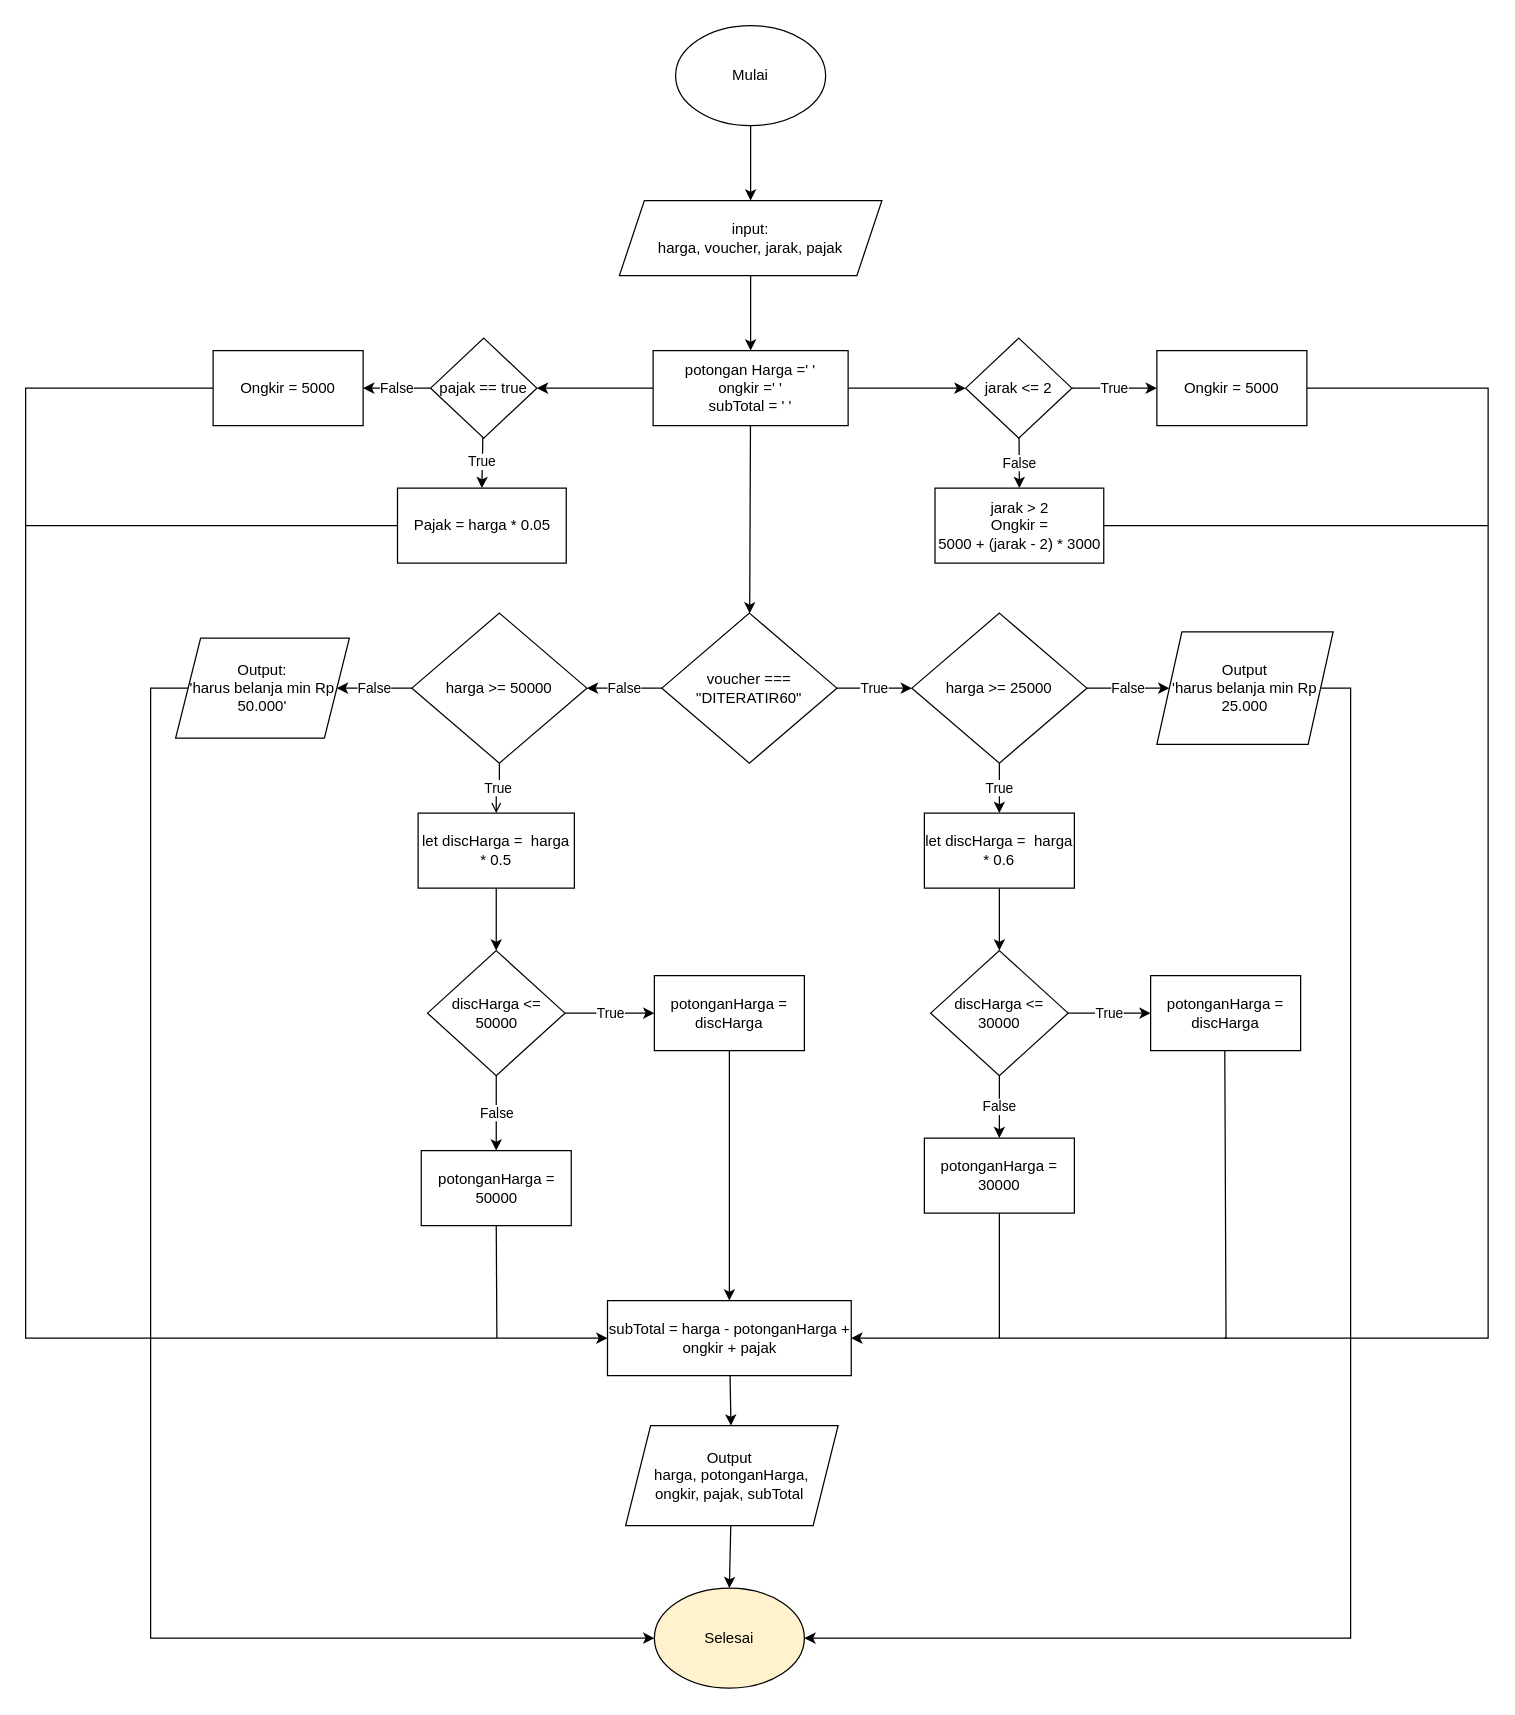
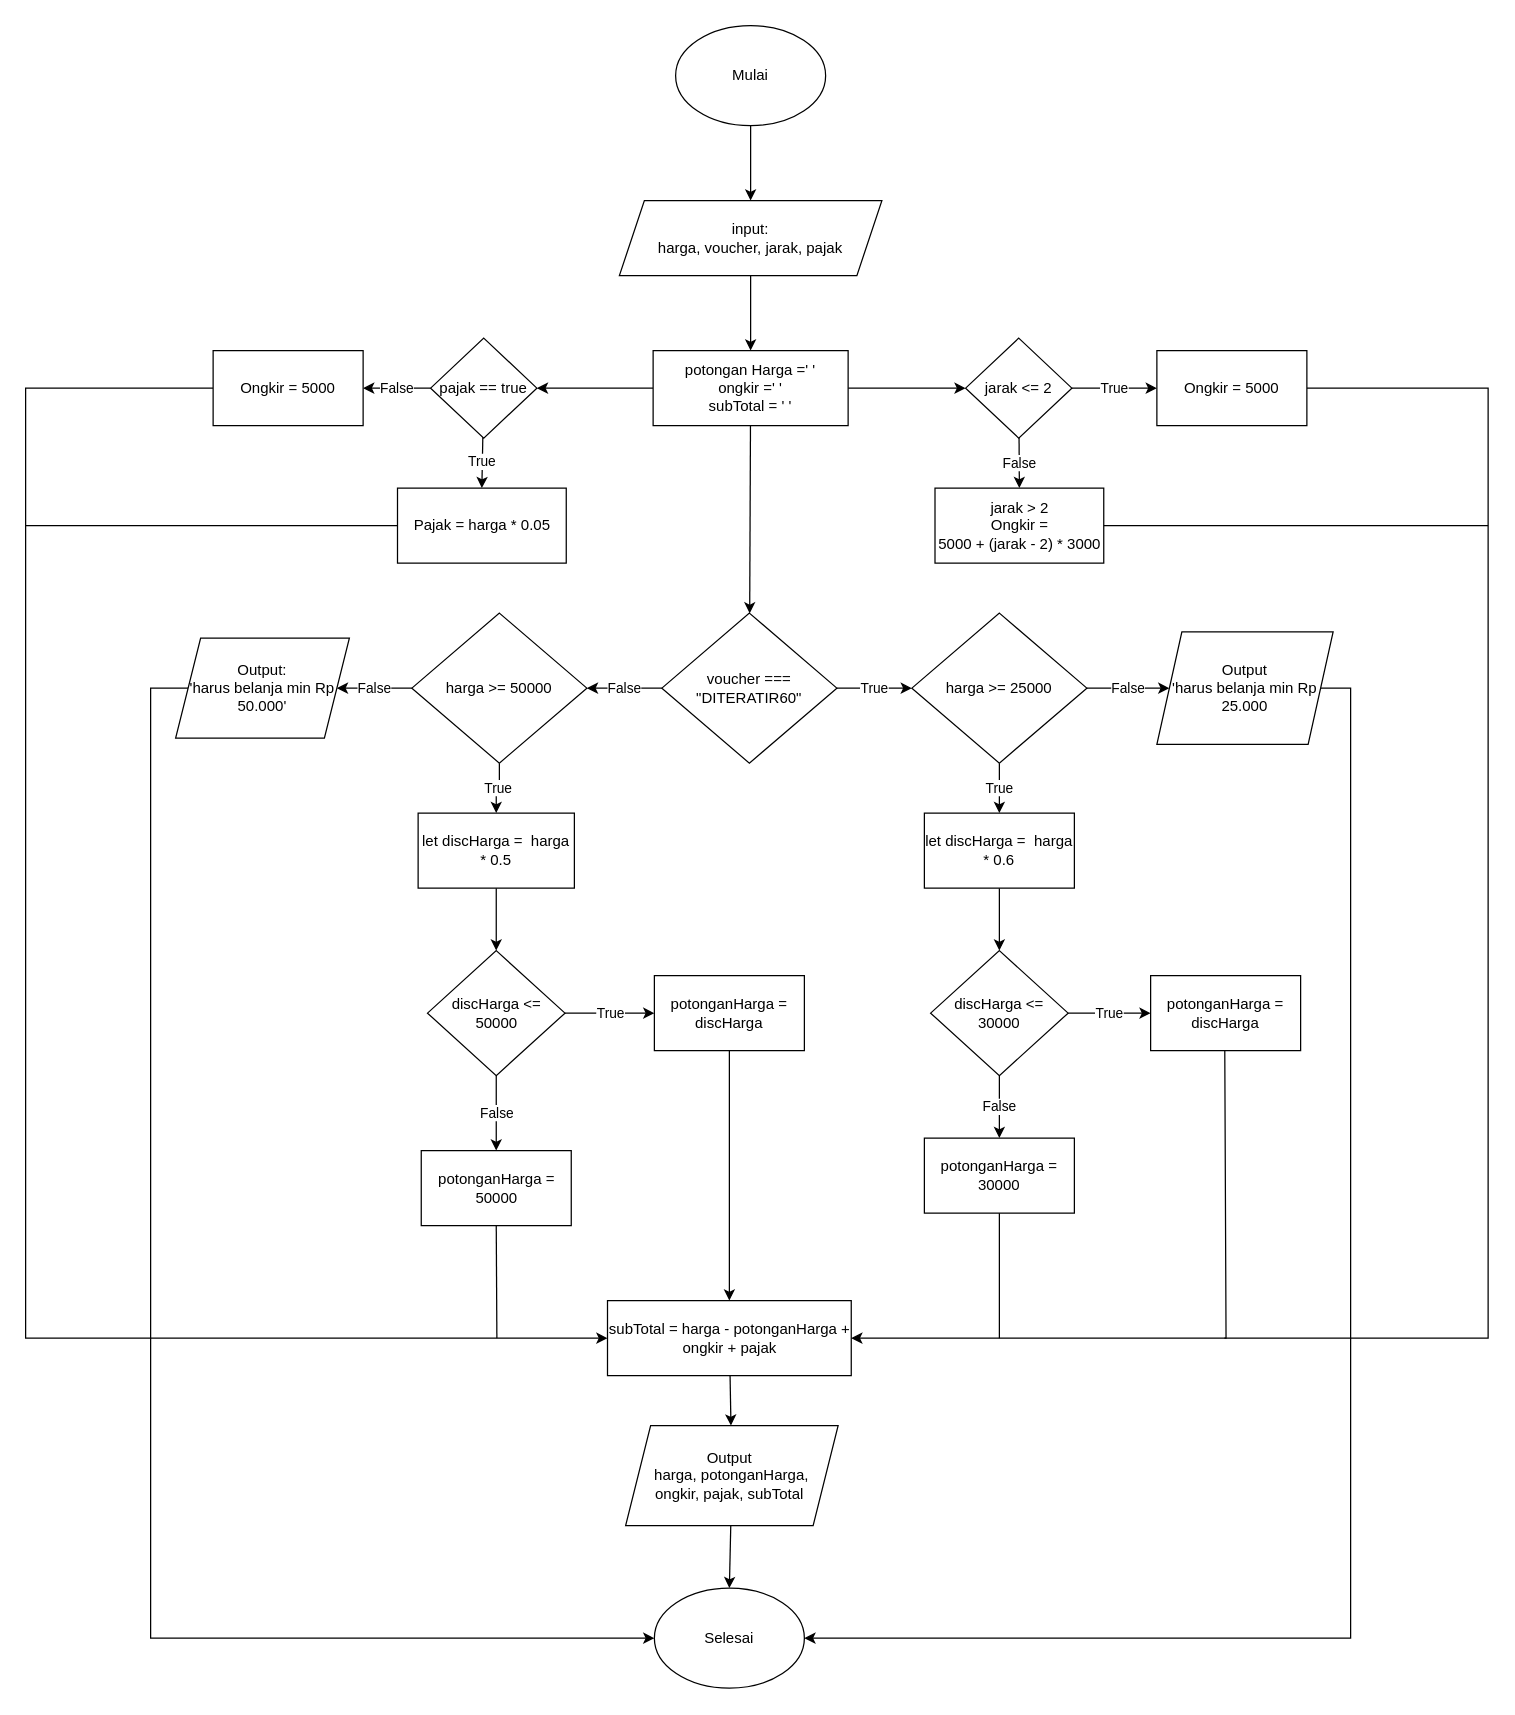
(496, 805) -> (496, 803)
(729, 1638) -> (729, 1638)
